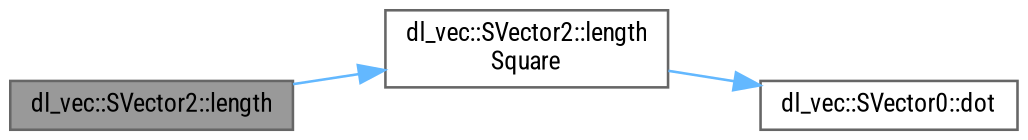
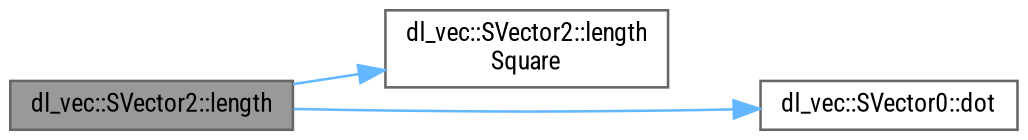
(701, 76) -> (513, 112)
